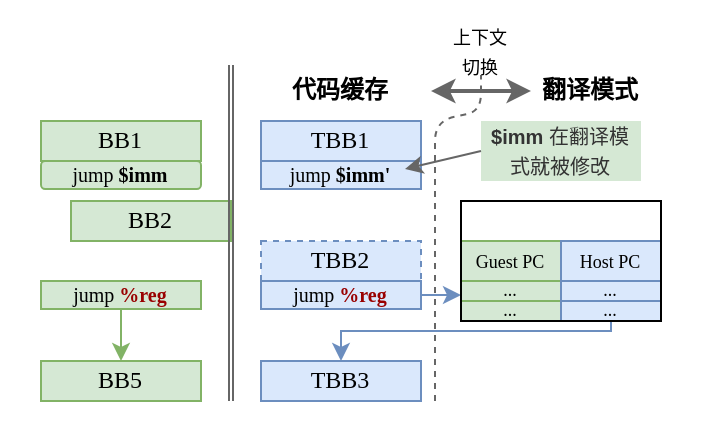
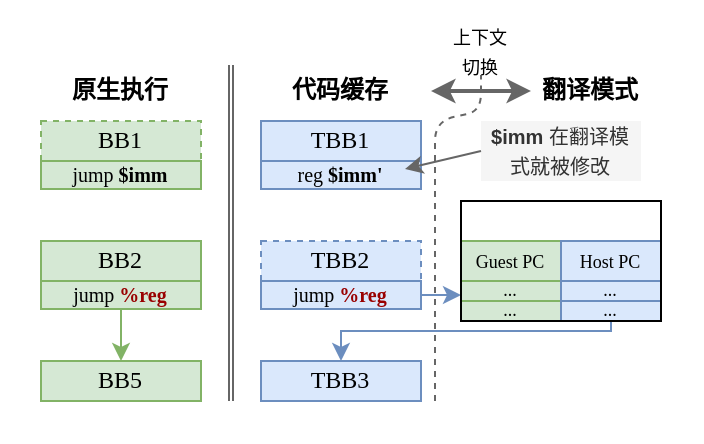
none -> (121, 91)
(121, 141) -> (121, 141)
(561, 151) -> (561, 151)
(121, 175) -> (121, 175)
(341, 175) -> (341, 175)
(151, 221) -> (121, 261)
